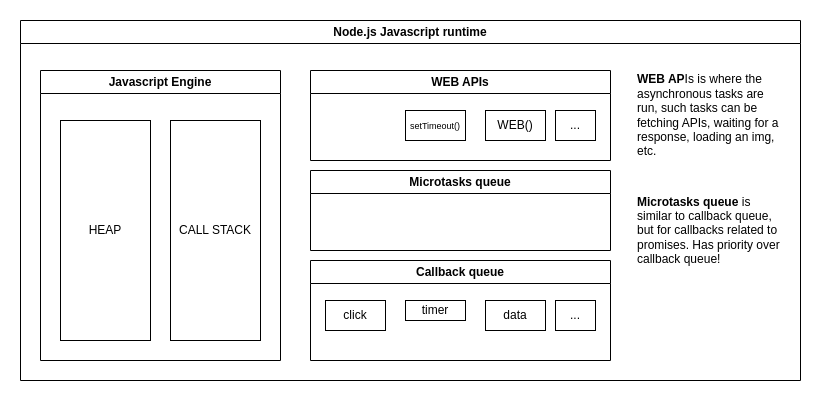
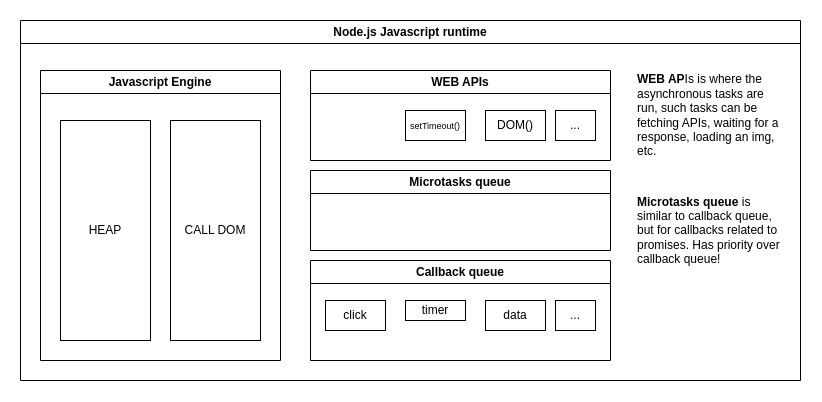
(516, 126) -> (516, 126)
(216, 231) -> (216, 231)
